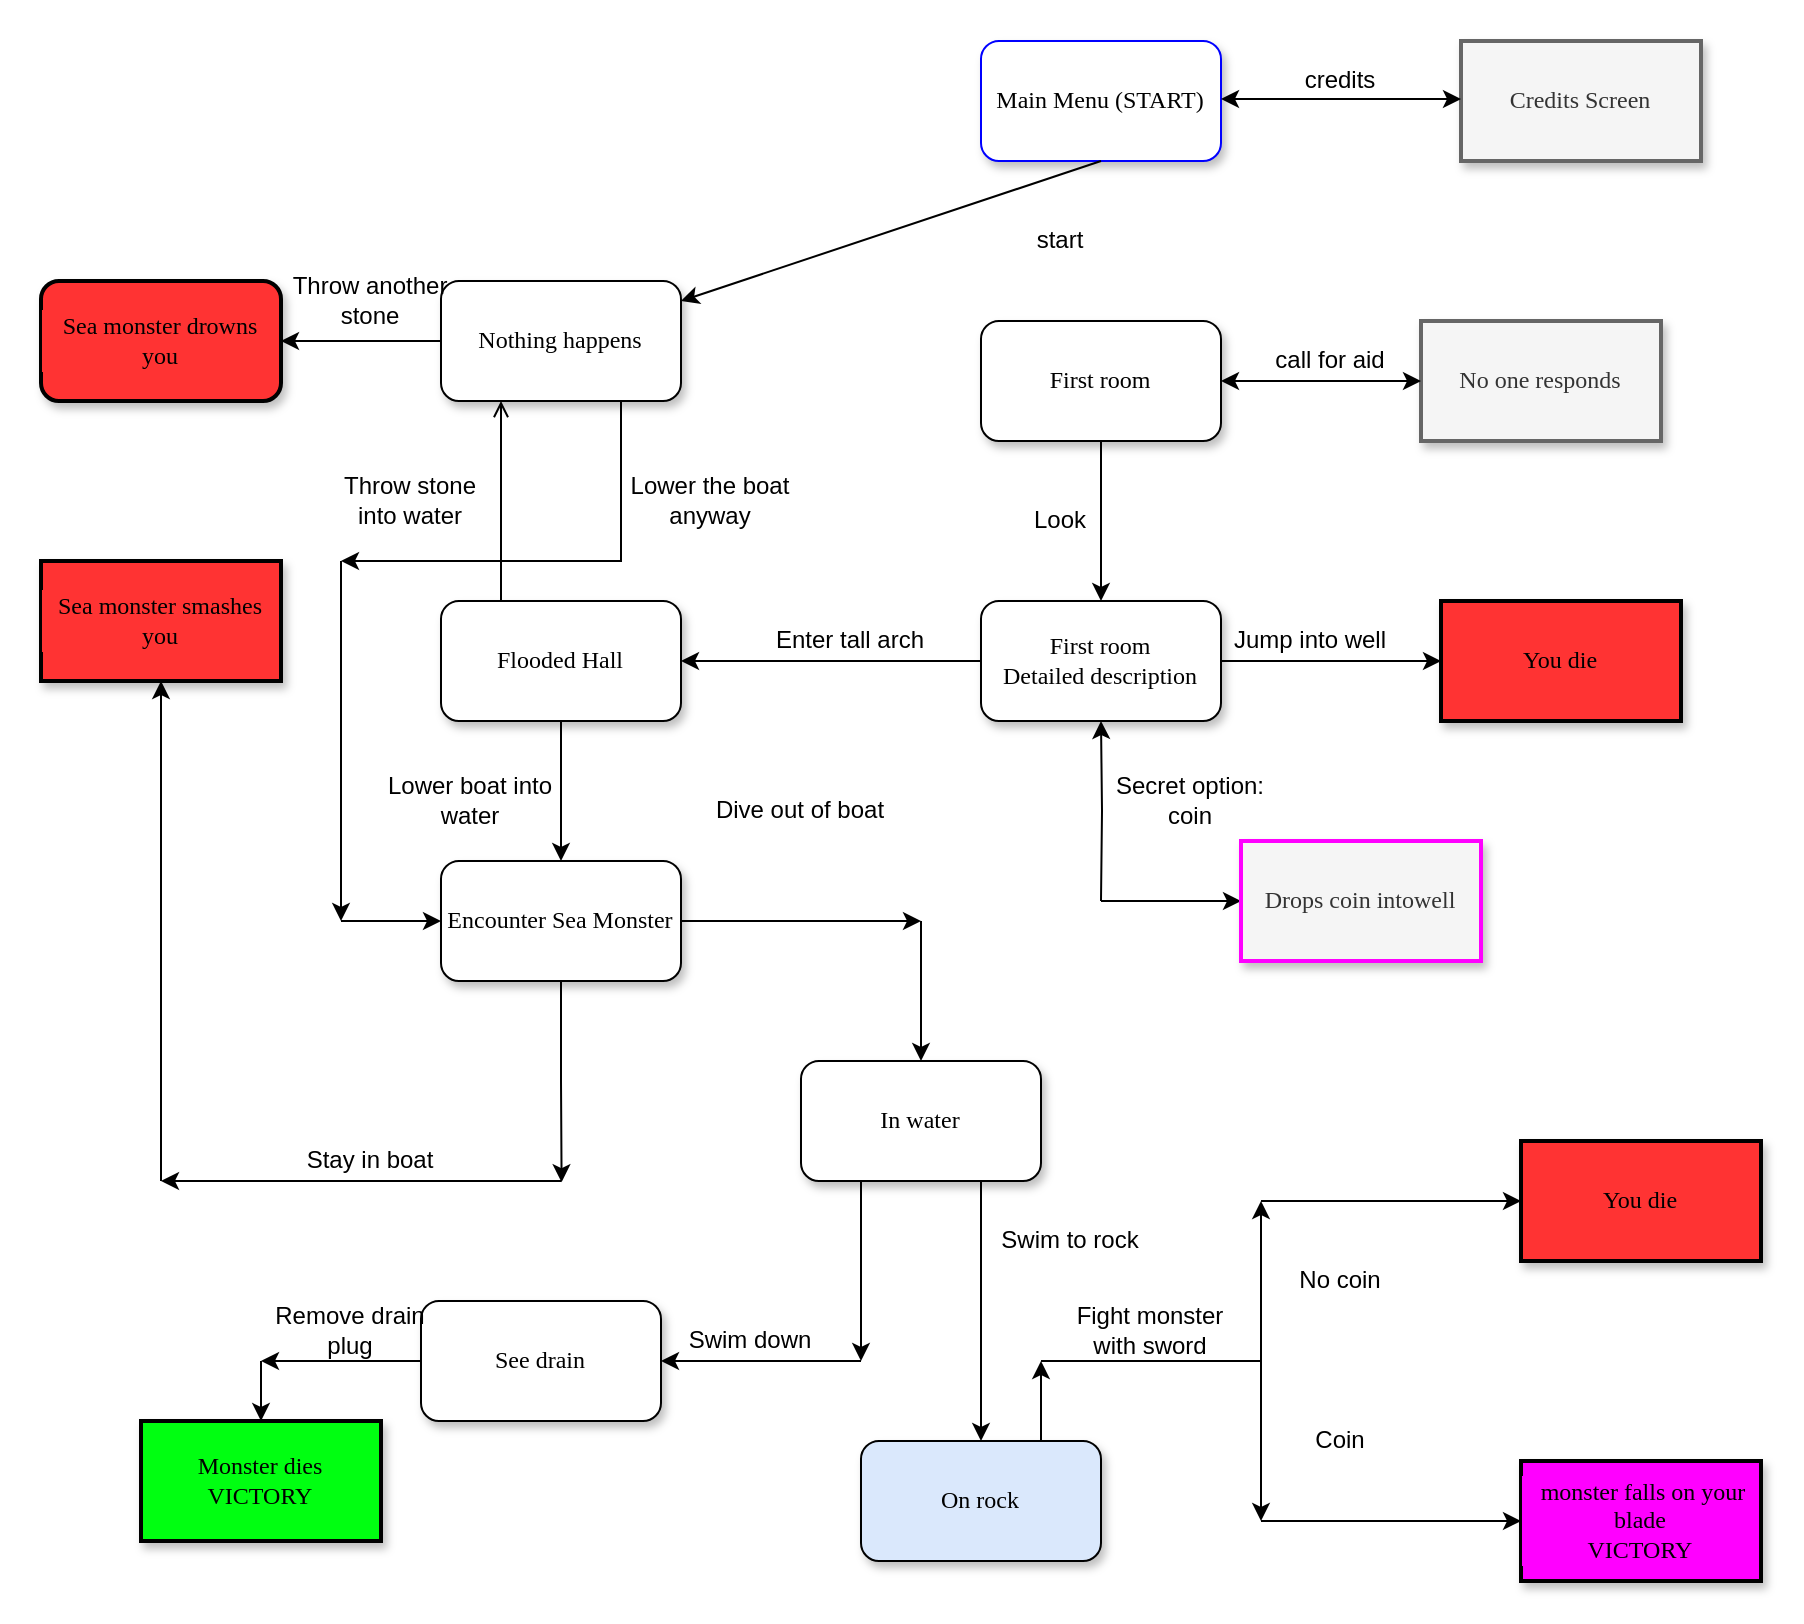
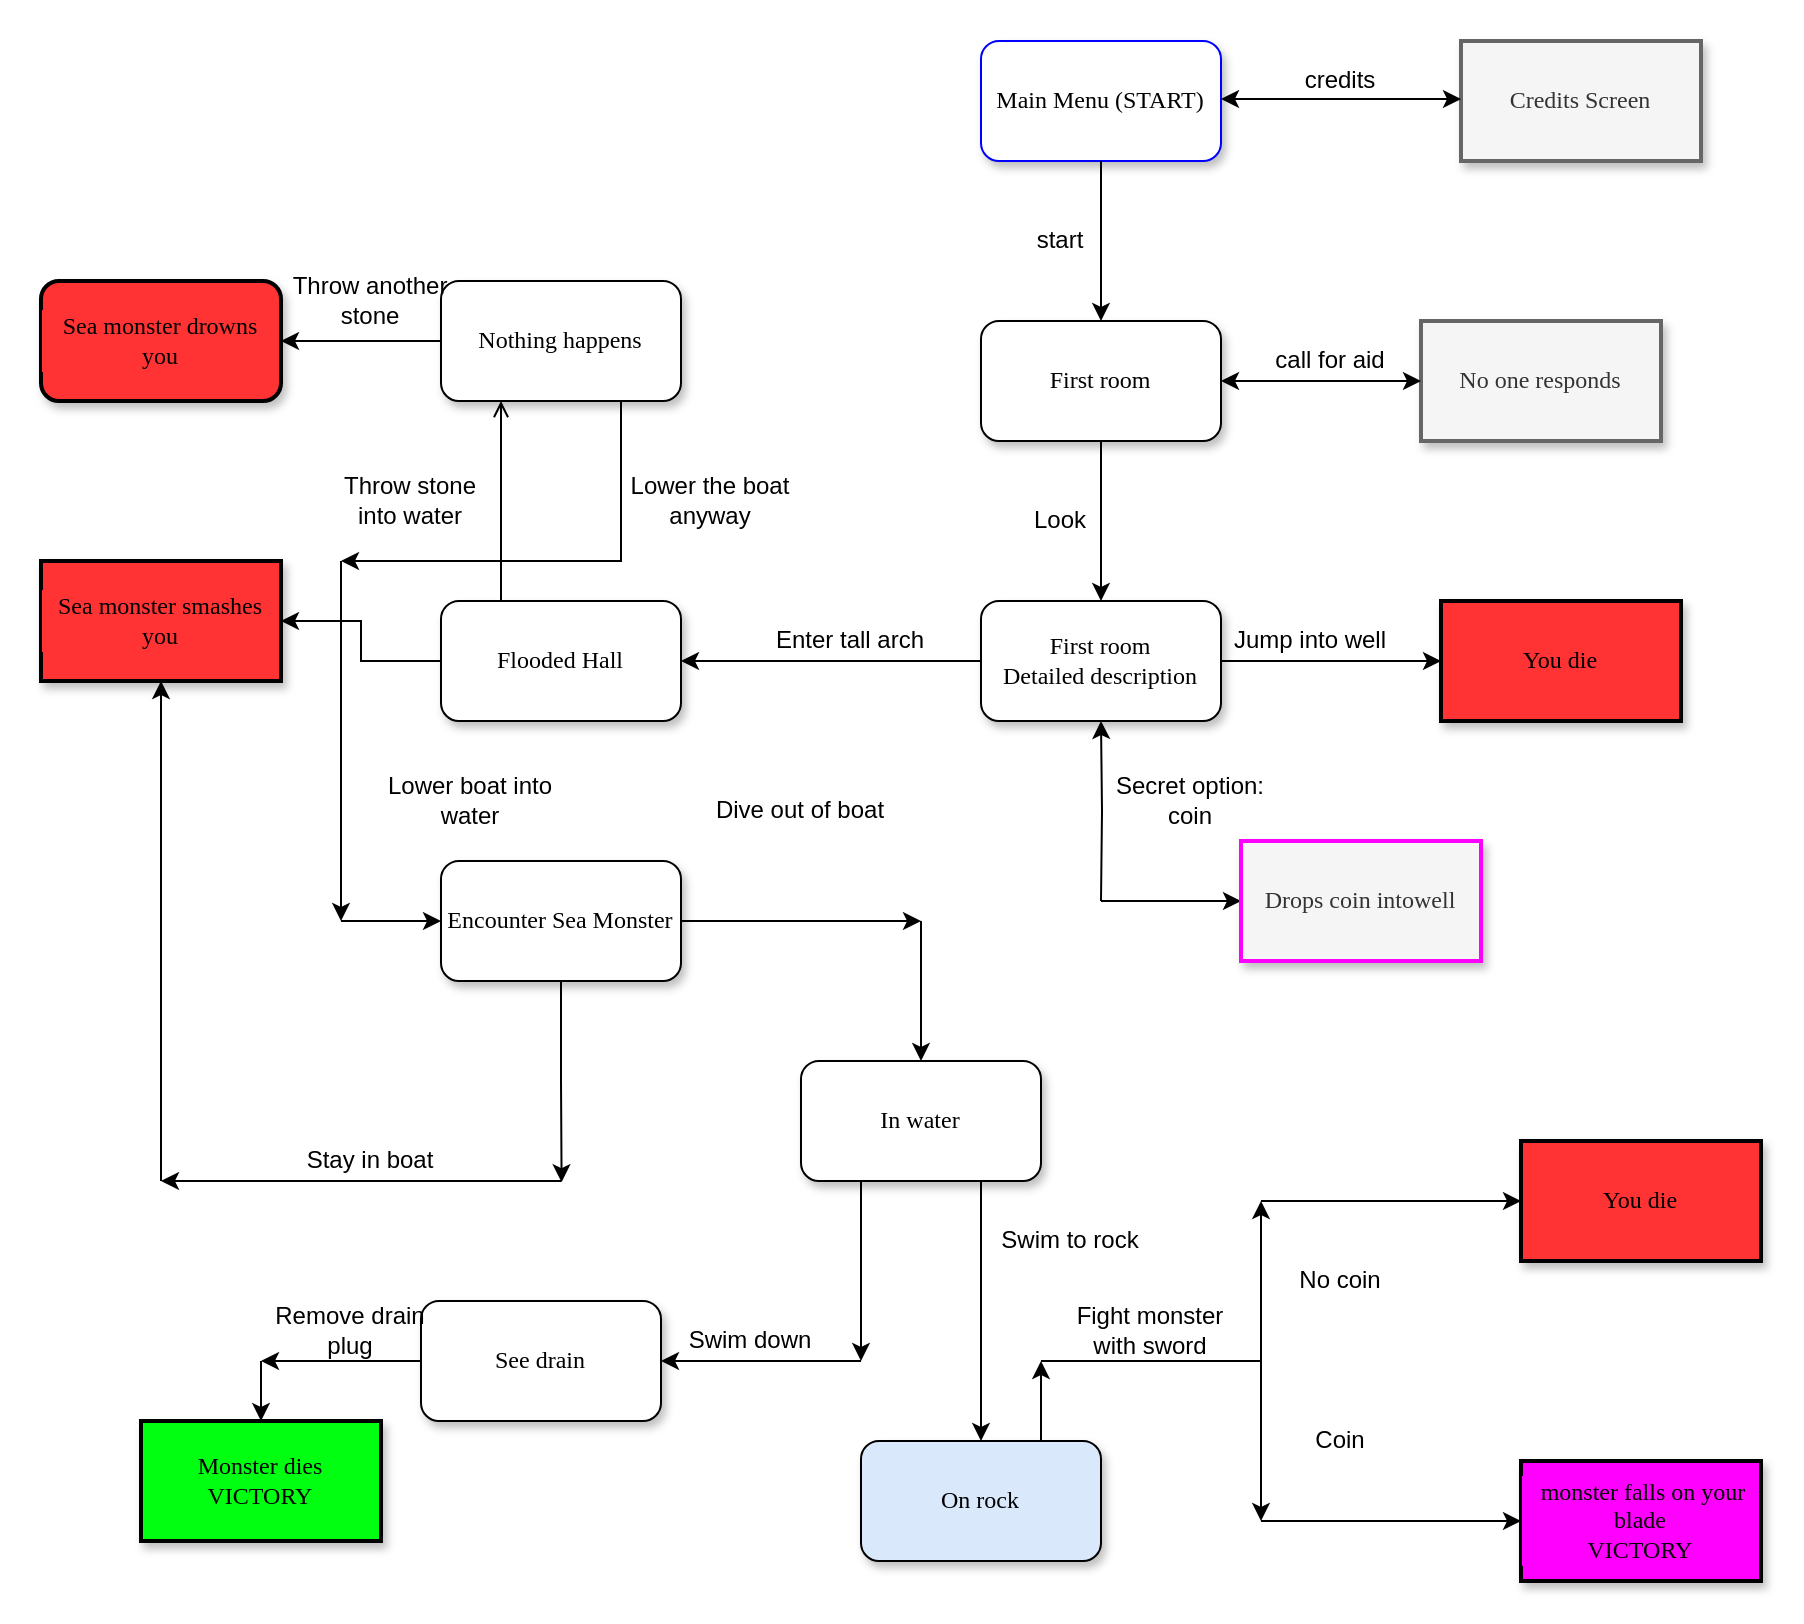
(898, 229) -> (1101, 234)
(561, 784) -> (361, 648)
